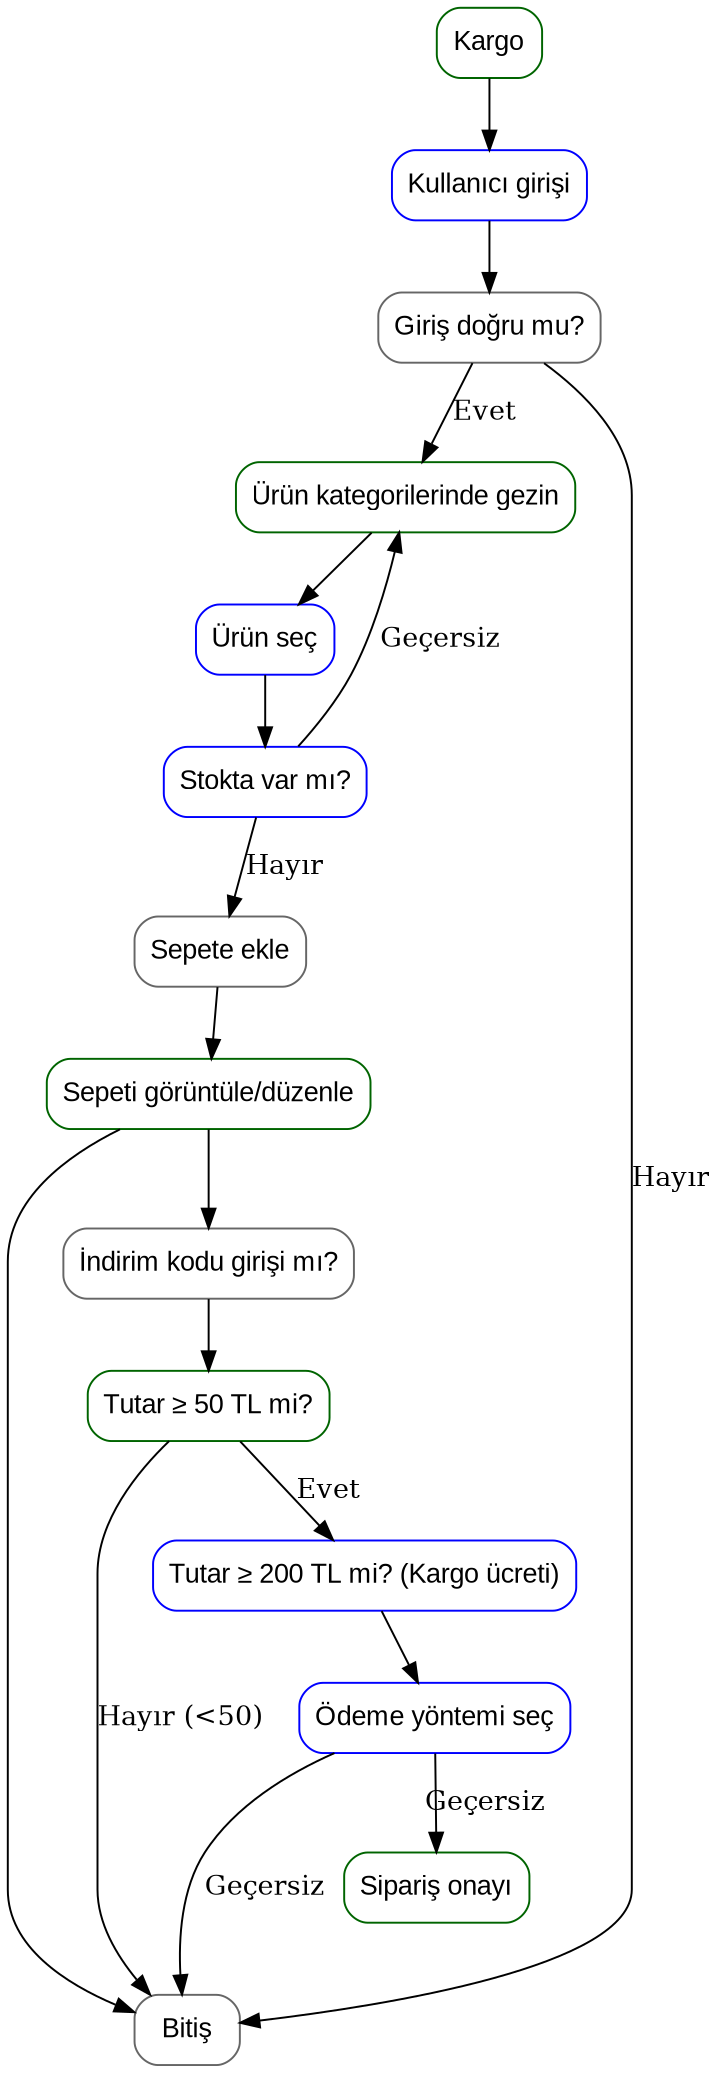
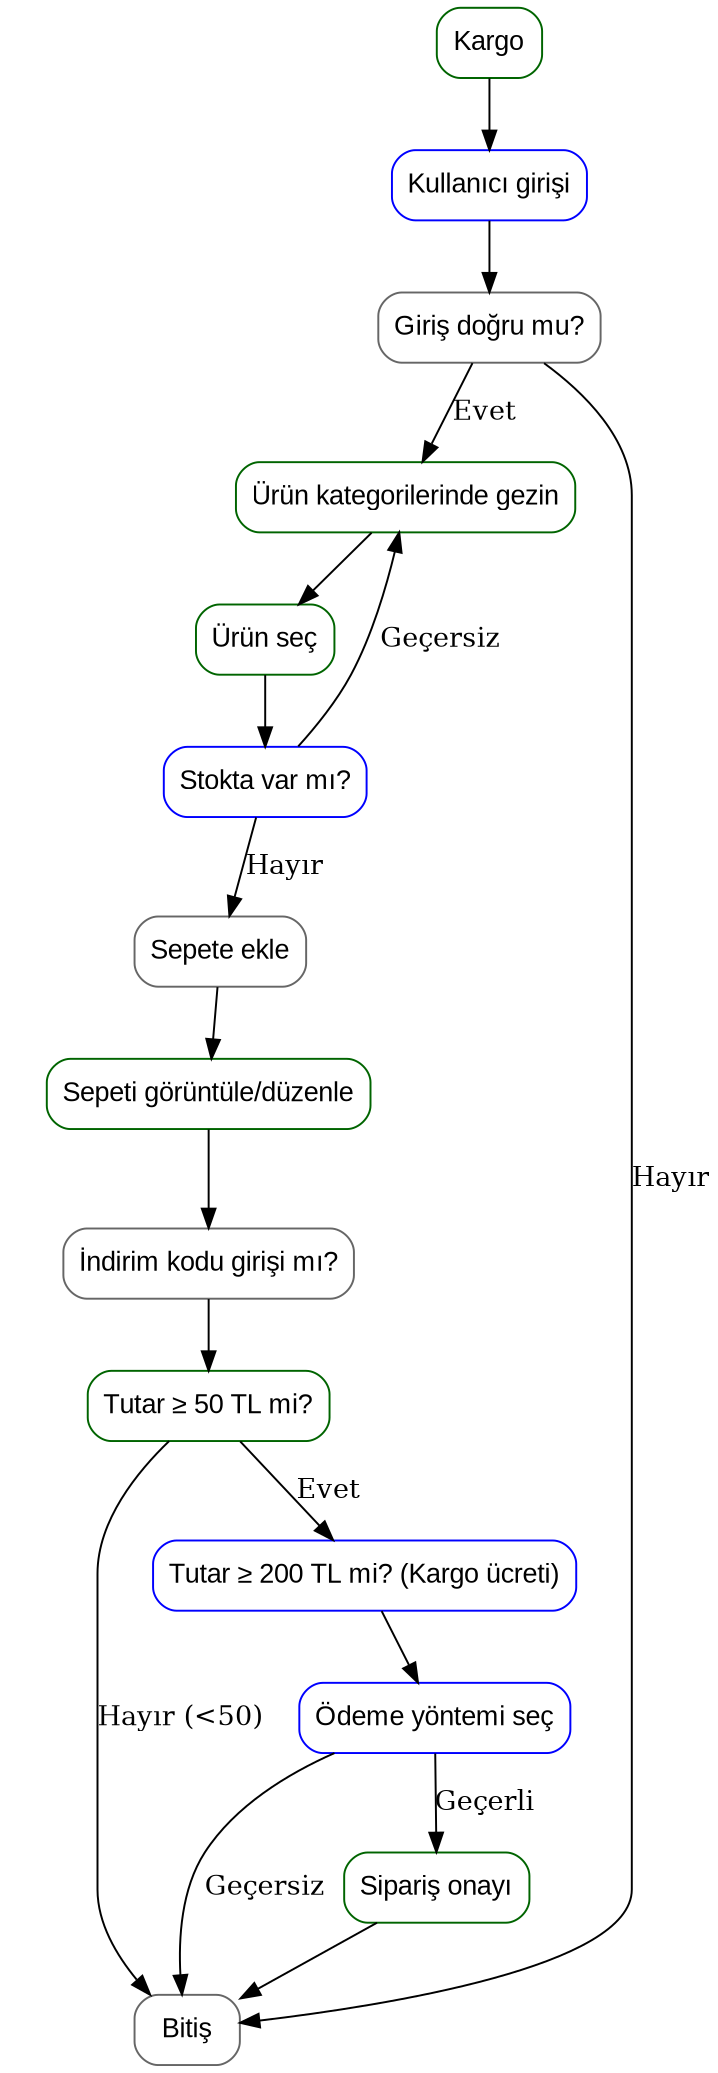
(265, 640) -> (265, 640)
(8, 1568) -> (317, 1956)
(486, 1803) -> (486, 1803)
